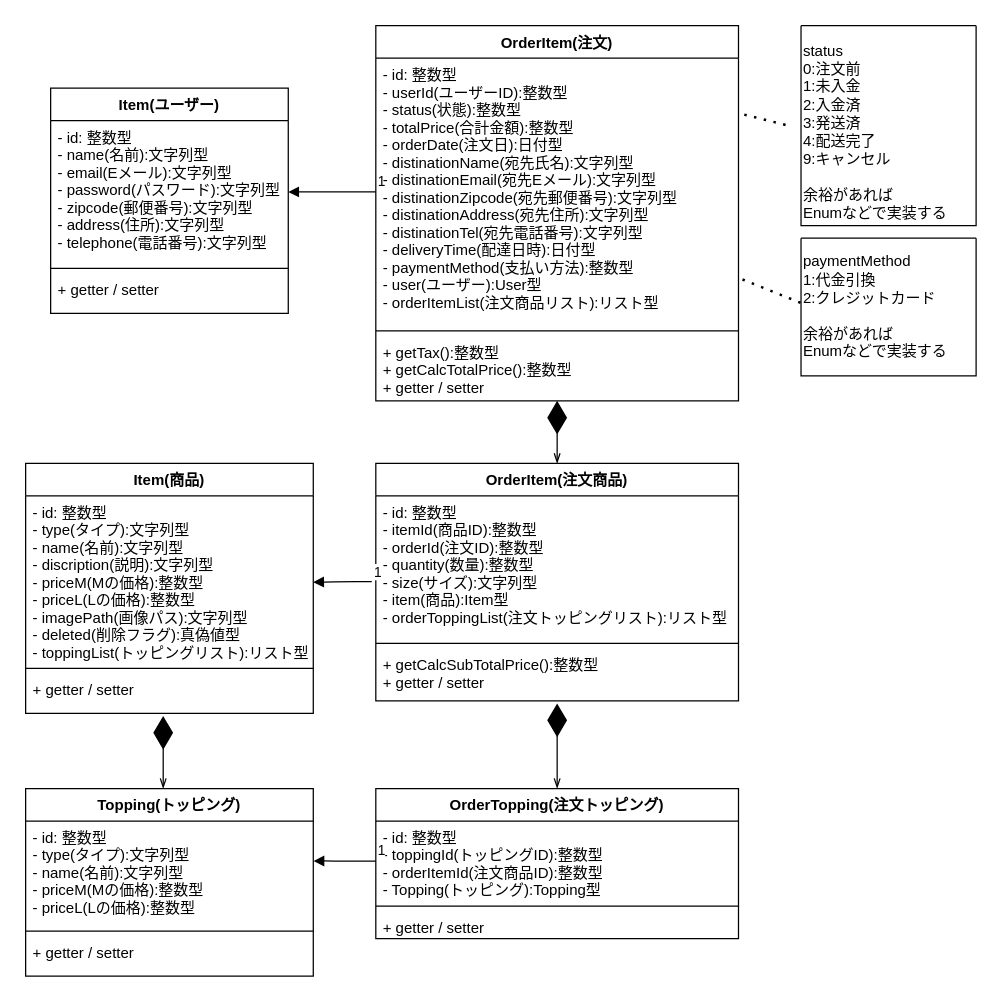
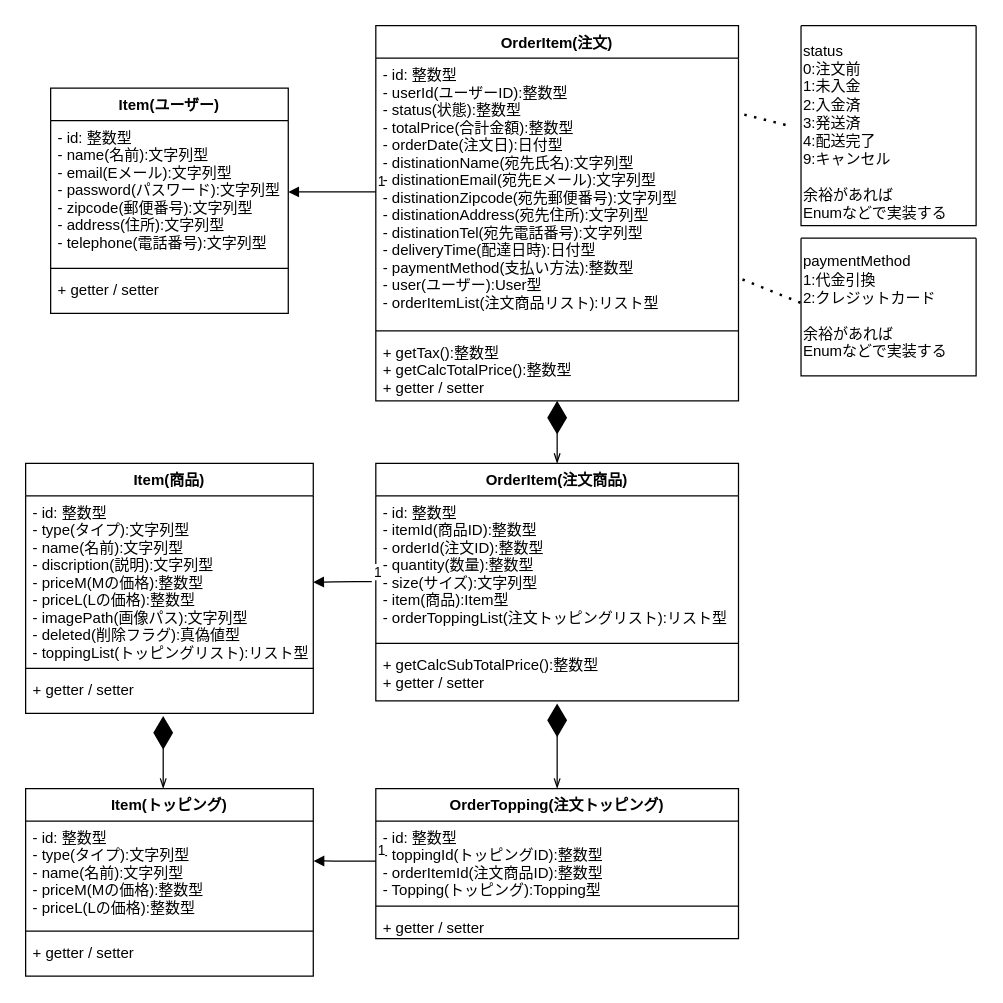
(169, 805) -> (169, 805)
